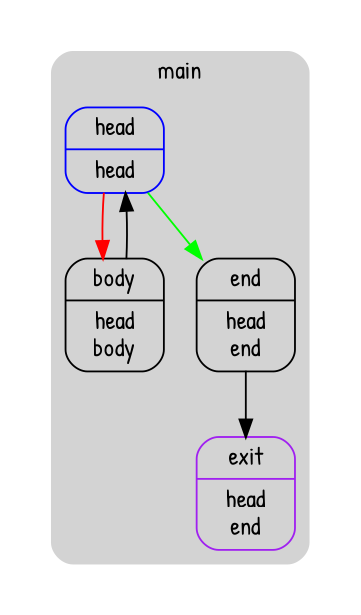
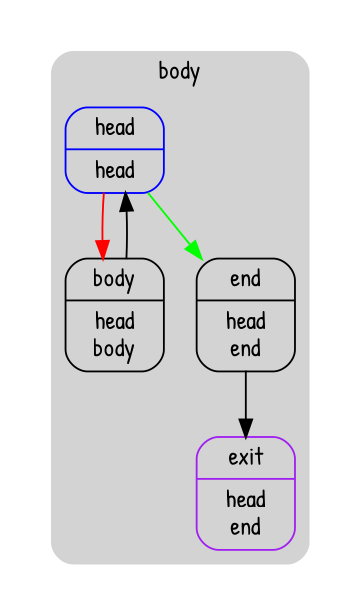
(180, 72) -> (180, 72)
